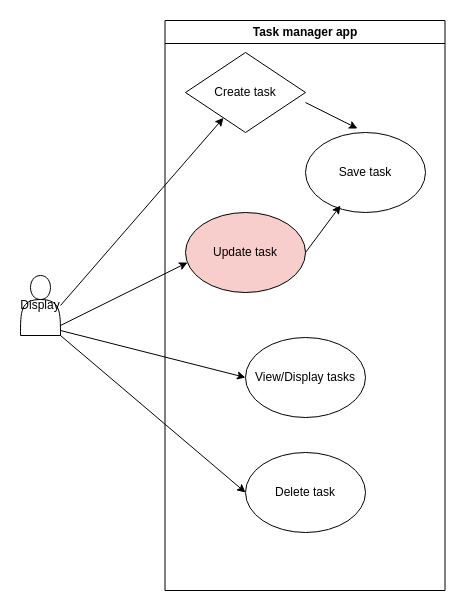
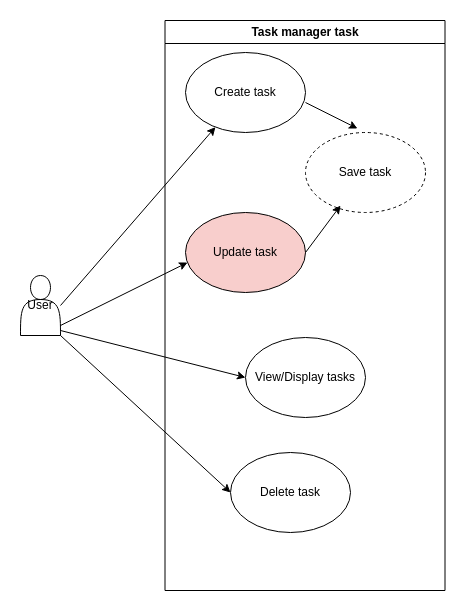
(306, 33) -> (306, 33)
(246, 93) -> (246, 93)
(366, 173) -> (366, 173)
(41, 306) -> (41, 306)
(306, 493) -> (291, 493)
